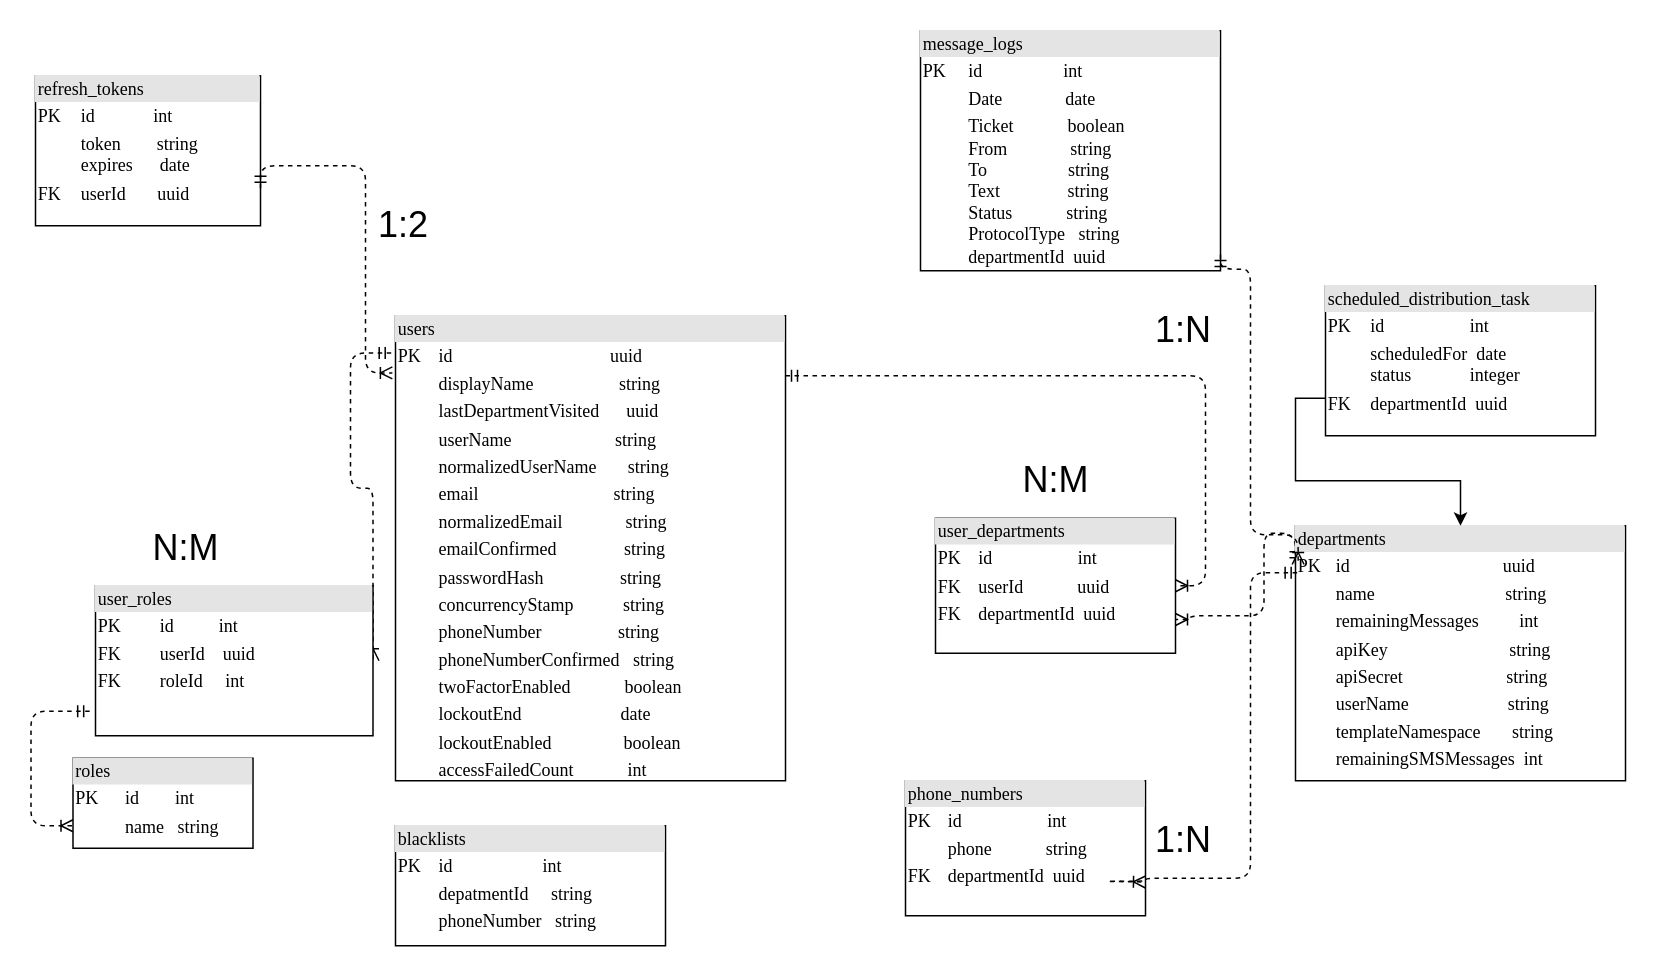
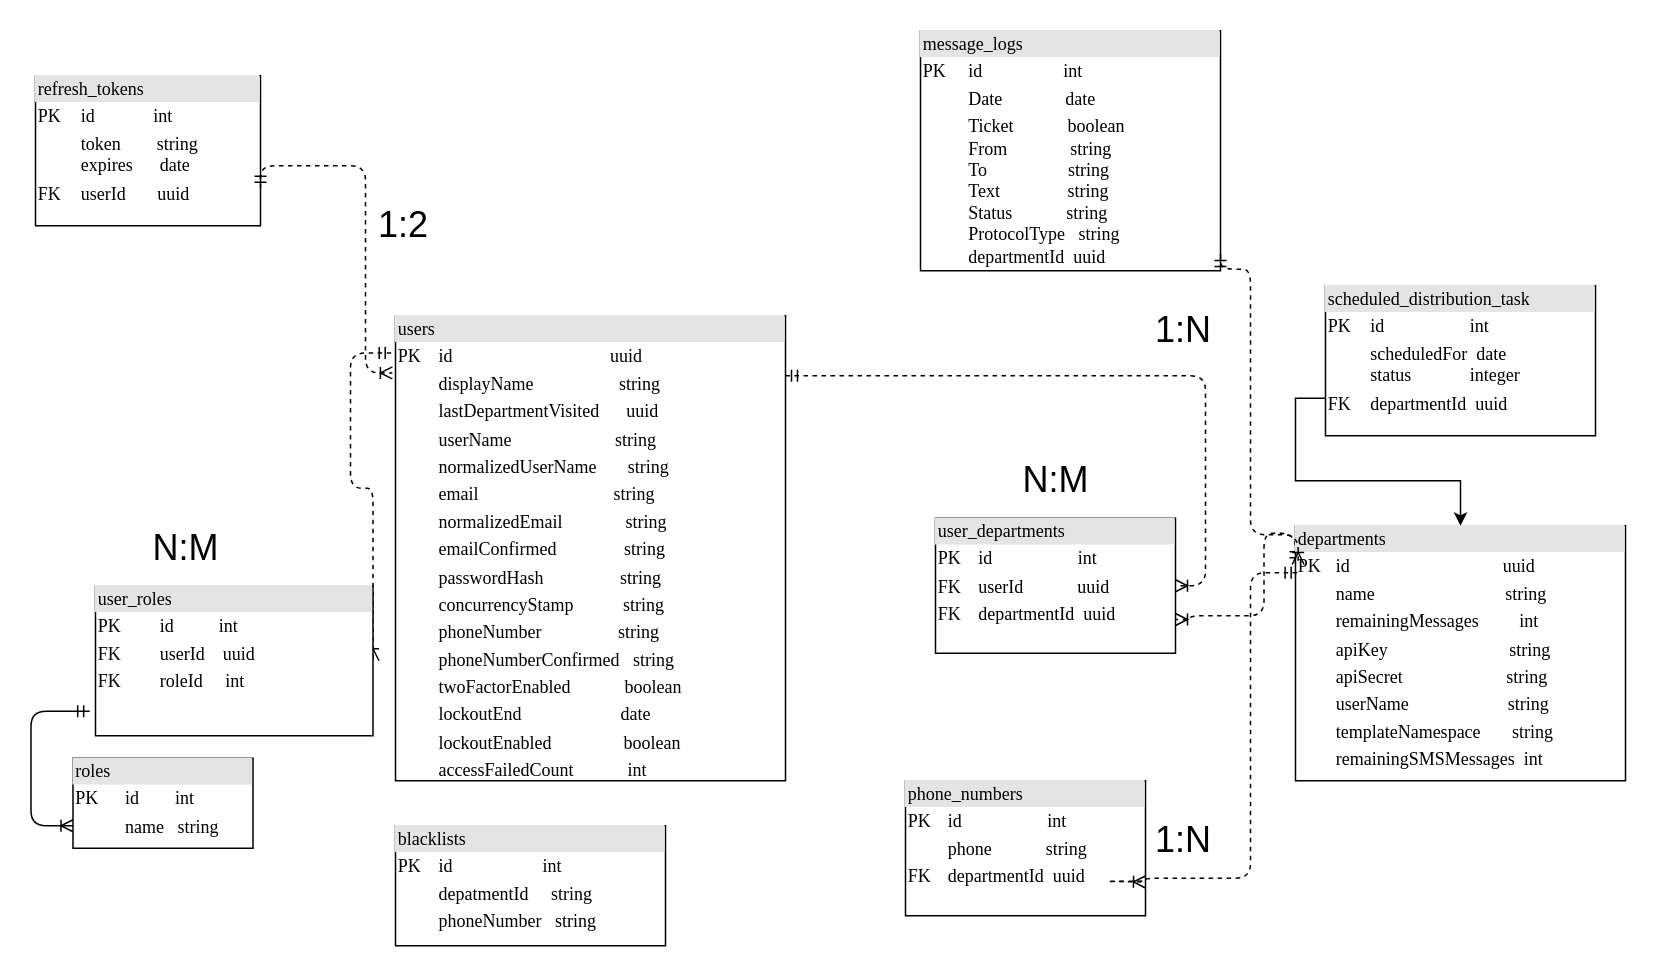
(31, 758) -> (31, 758)
